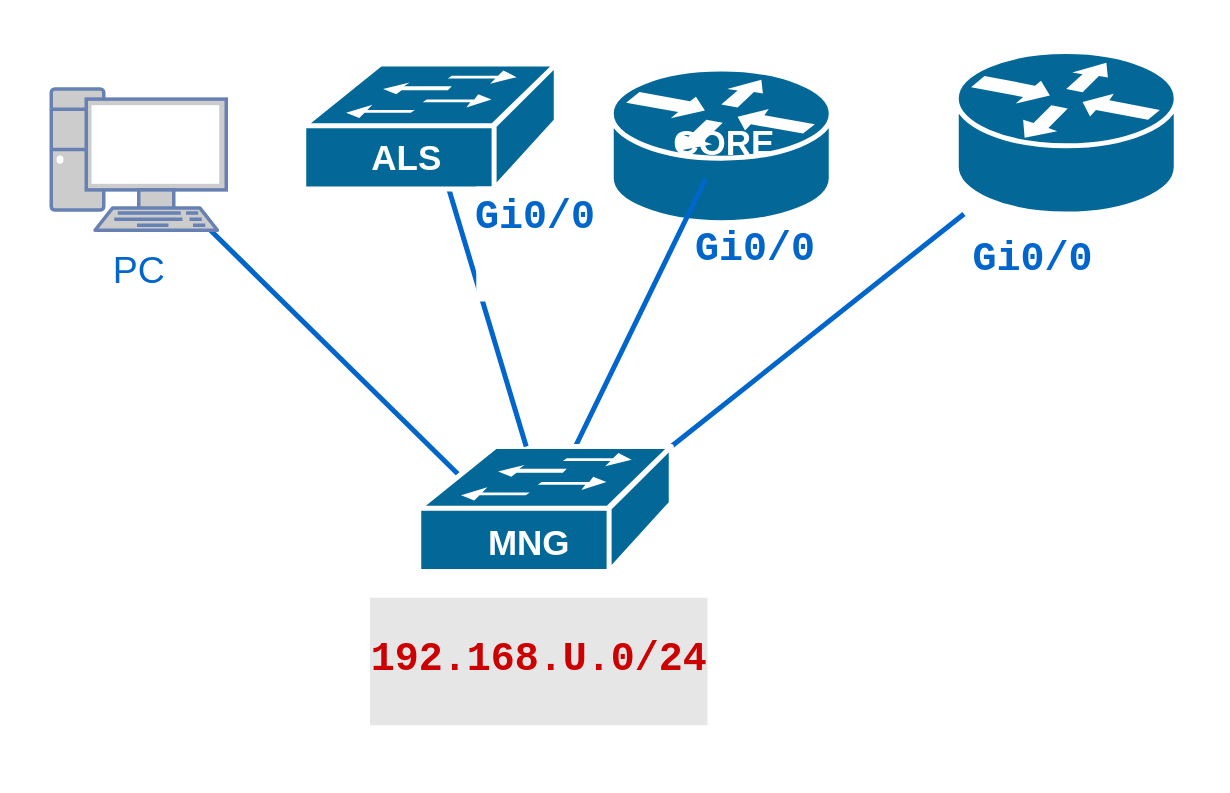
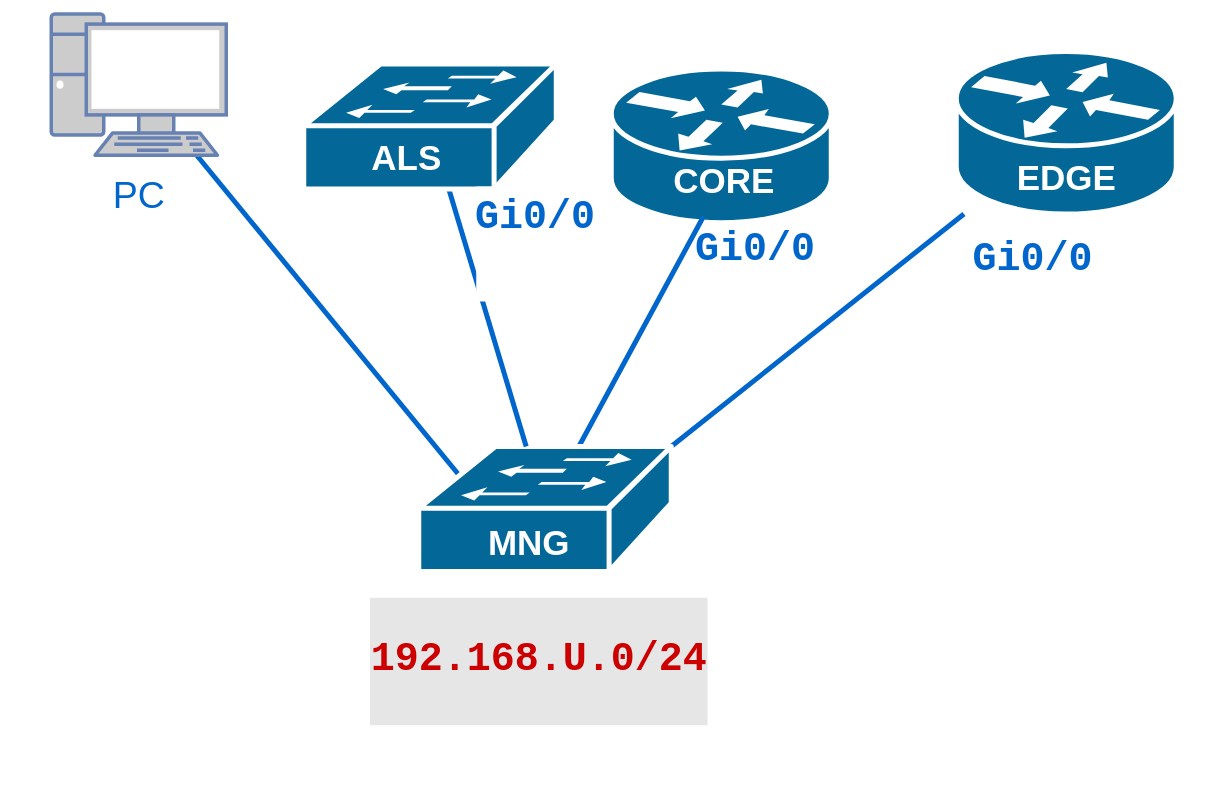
(724, 141) -> (724, 179)
(139, 159) -> (139, 84)
none -> (1066, 176)
